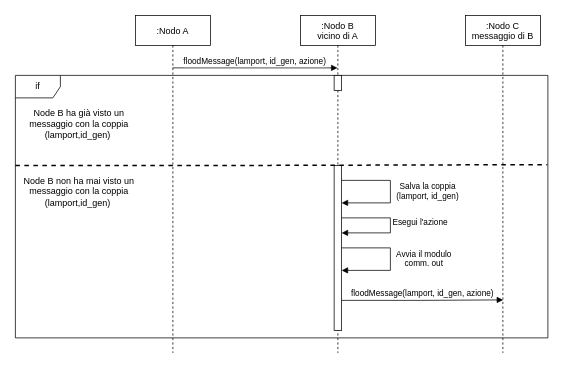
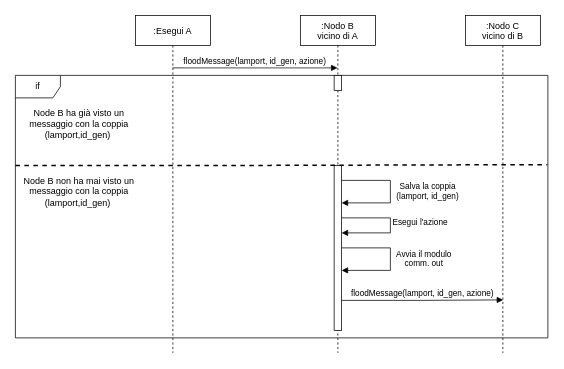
(503, 26) -> (503, 26)
(173, 31) -> (173, 31)
